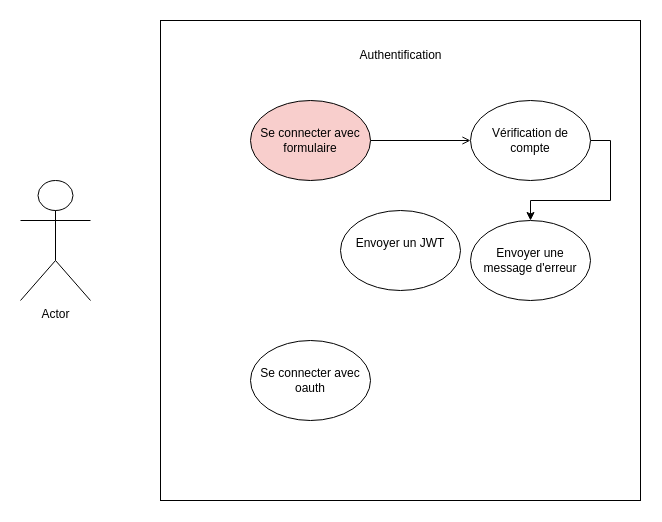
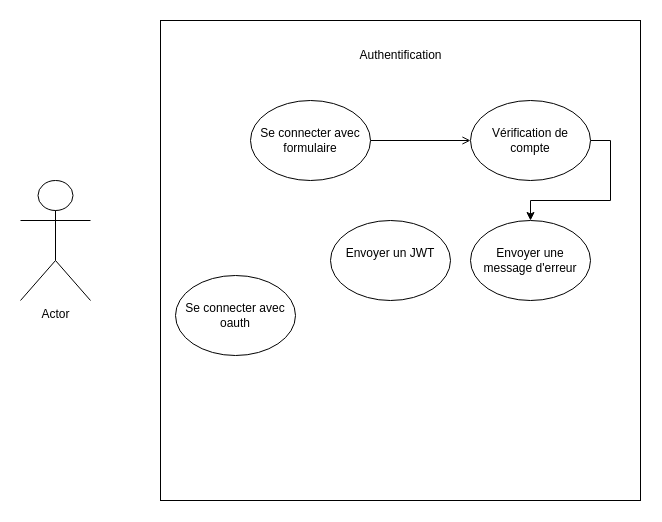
(311, 141) -> (311, 141)
(401, 251) -> (391, 261)
(311, 381) -> (236, 316)
